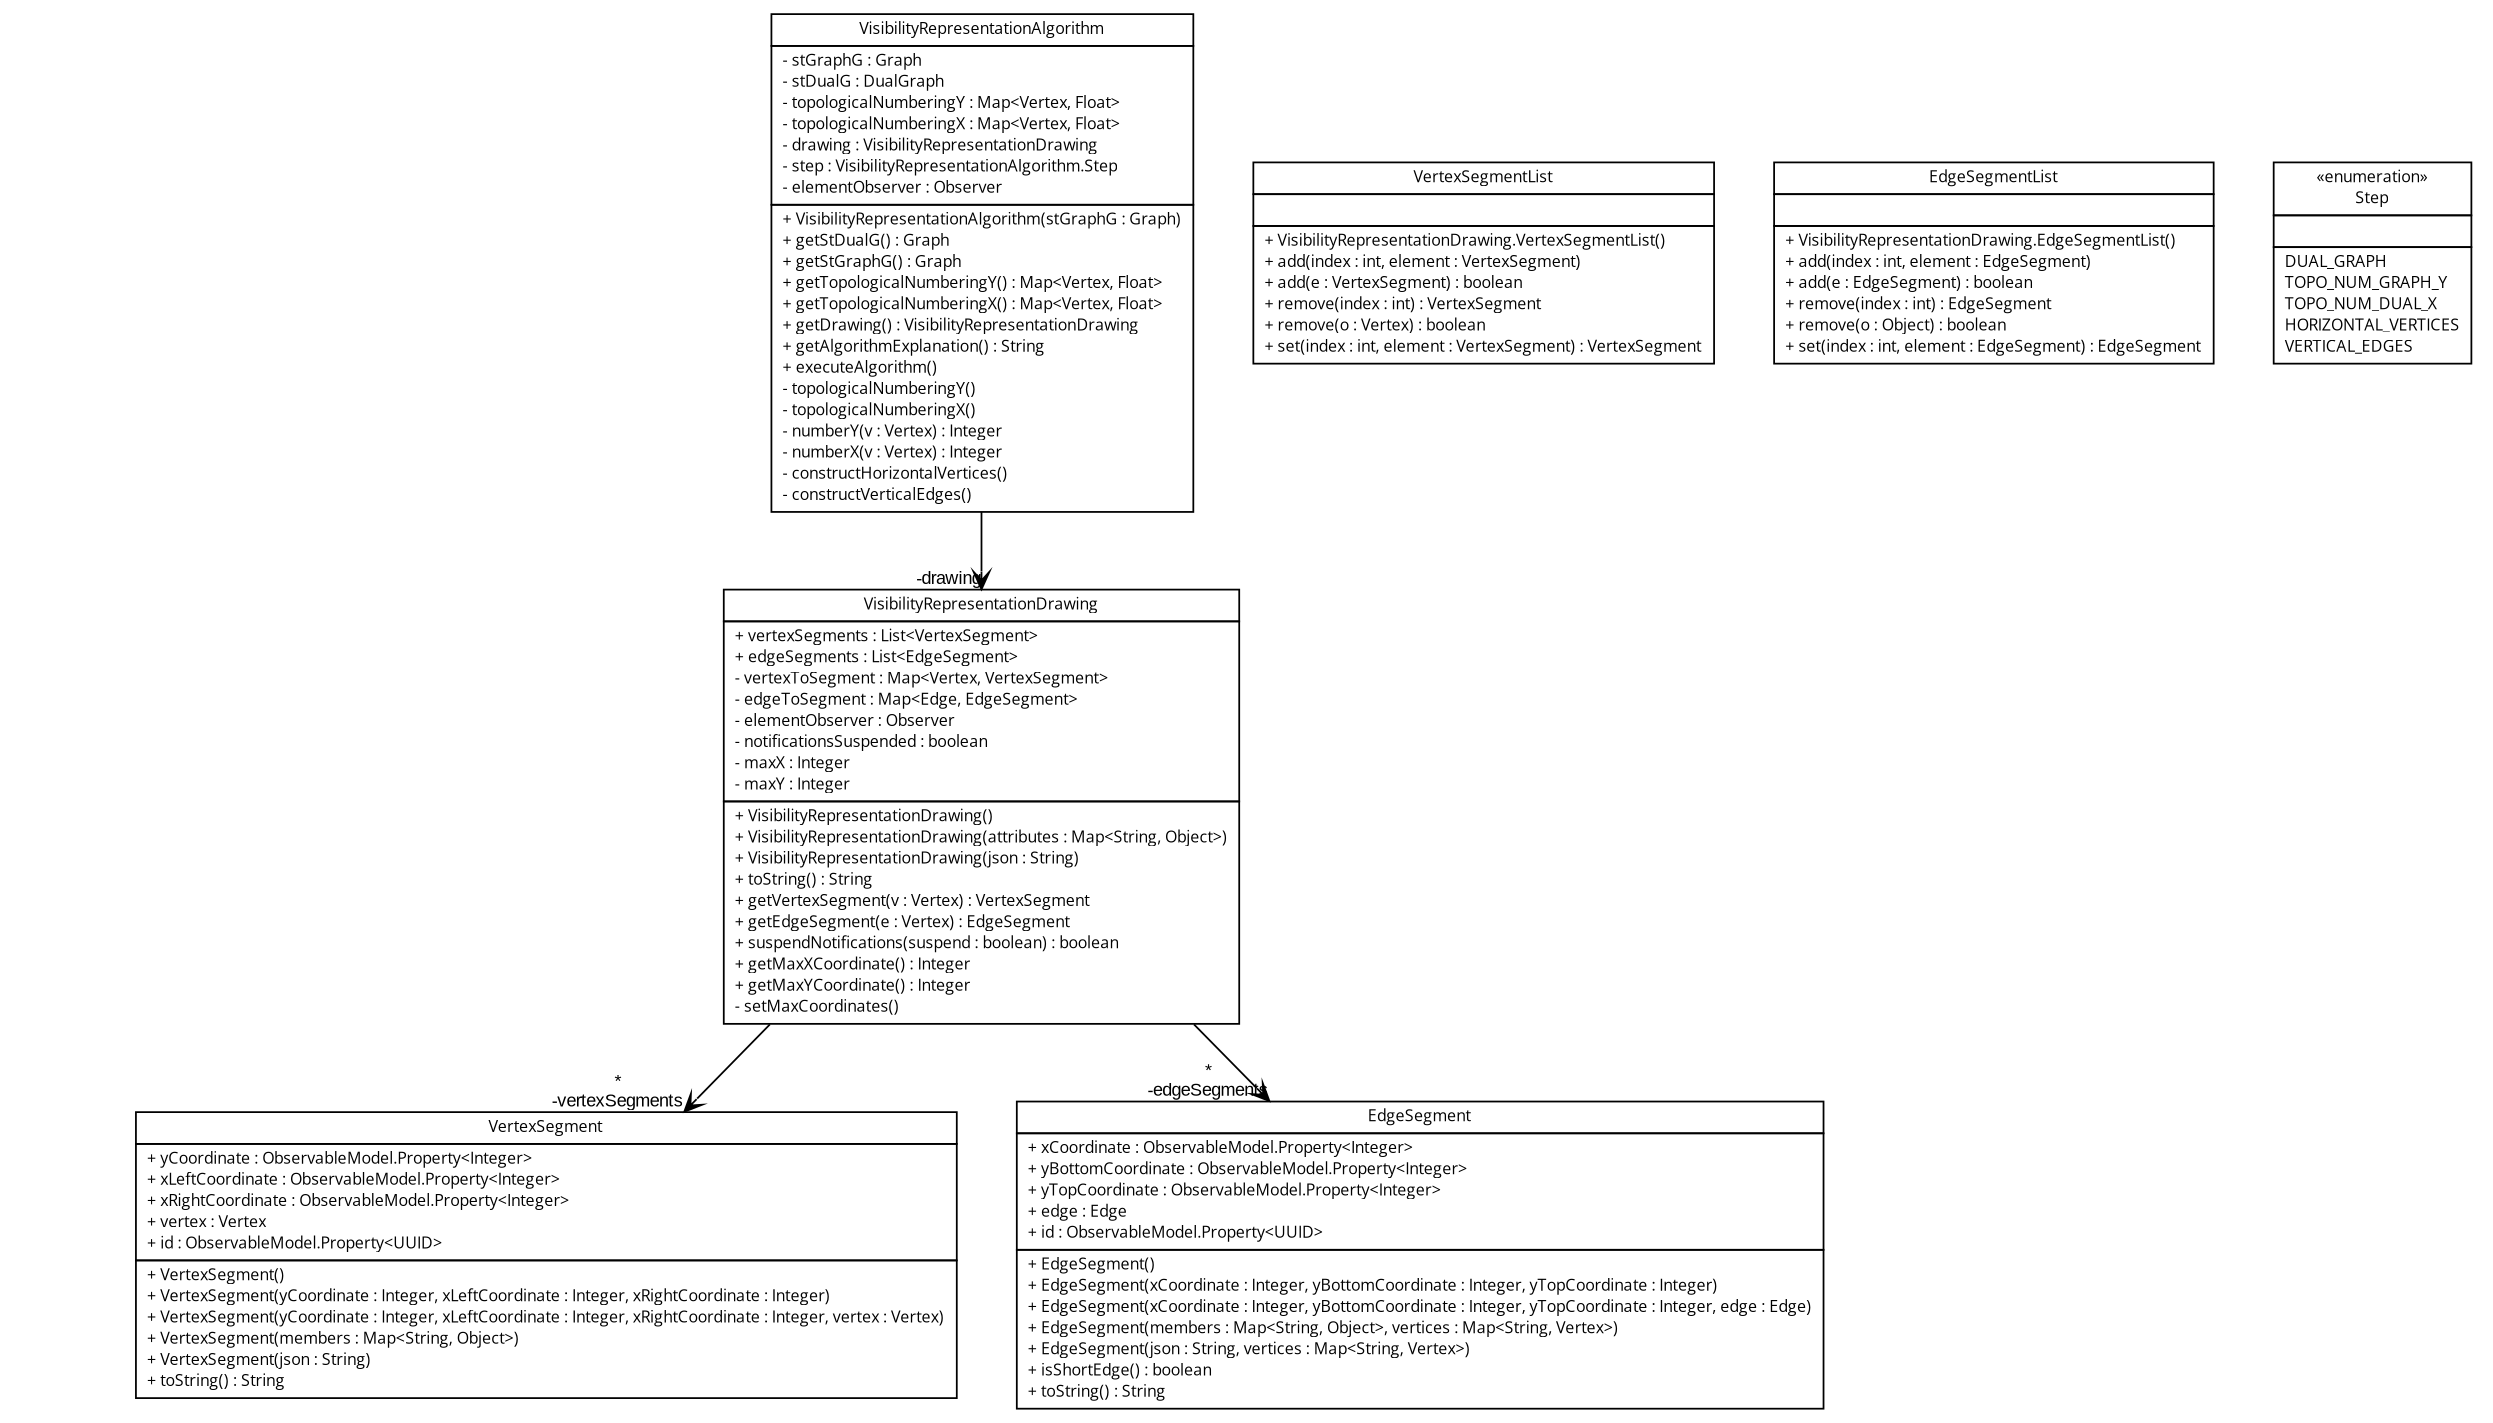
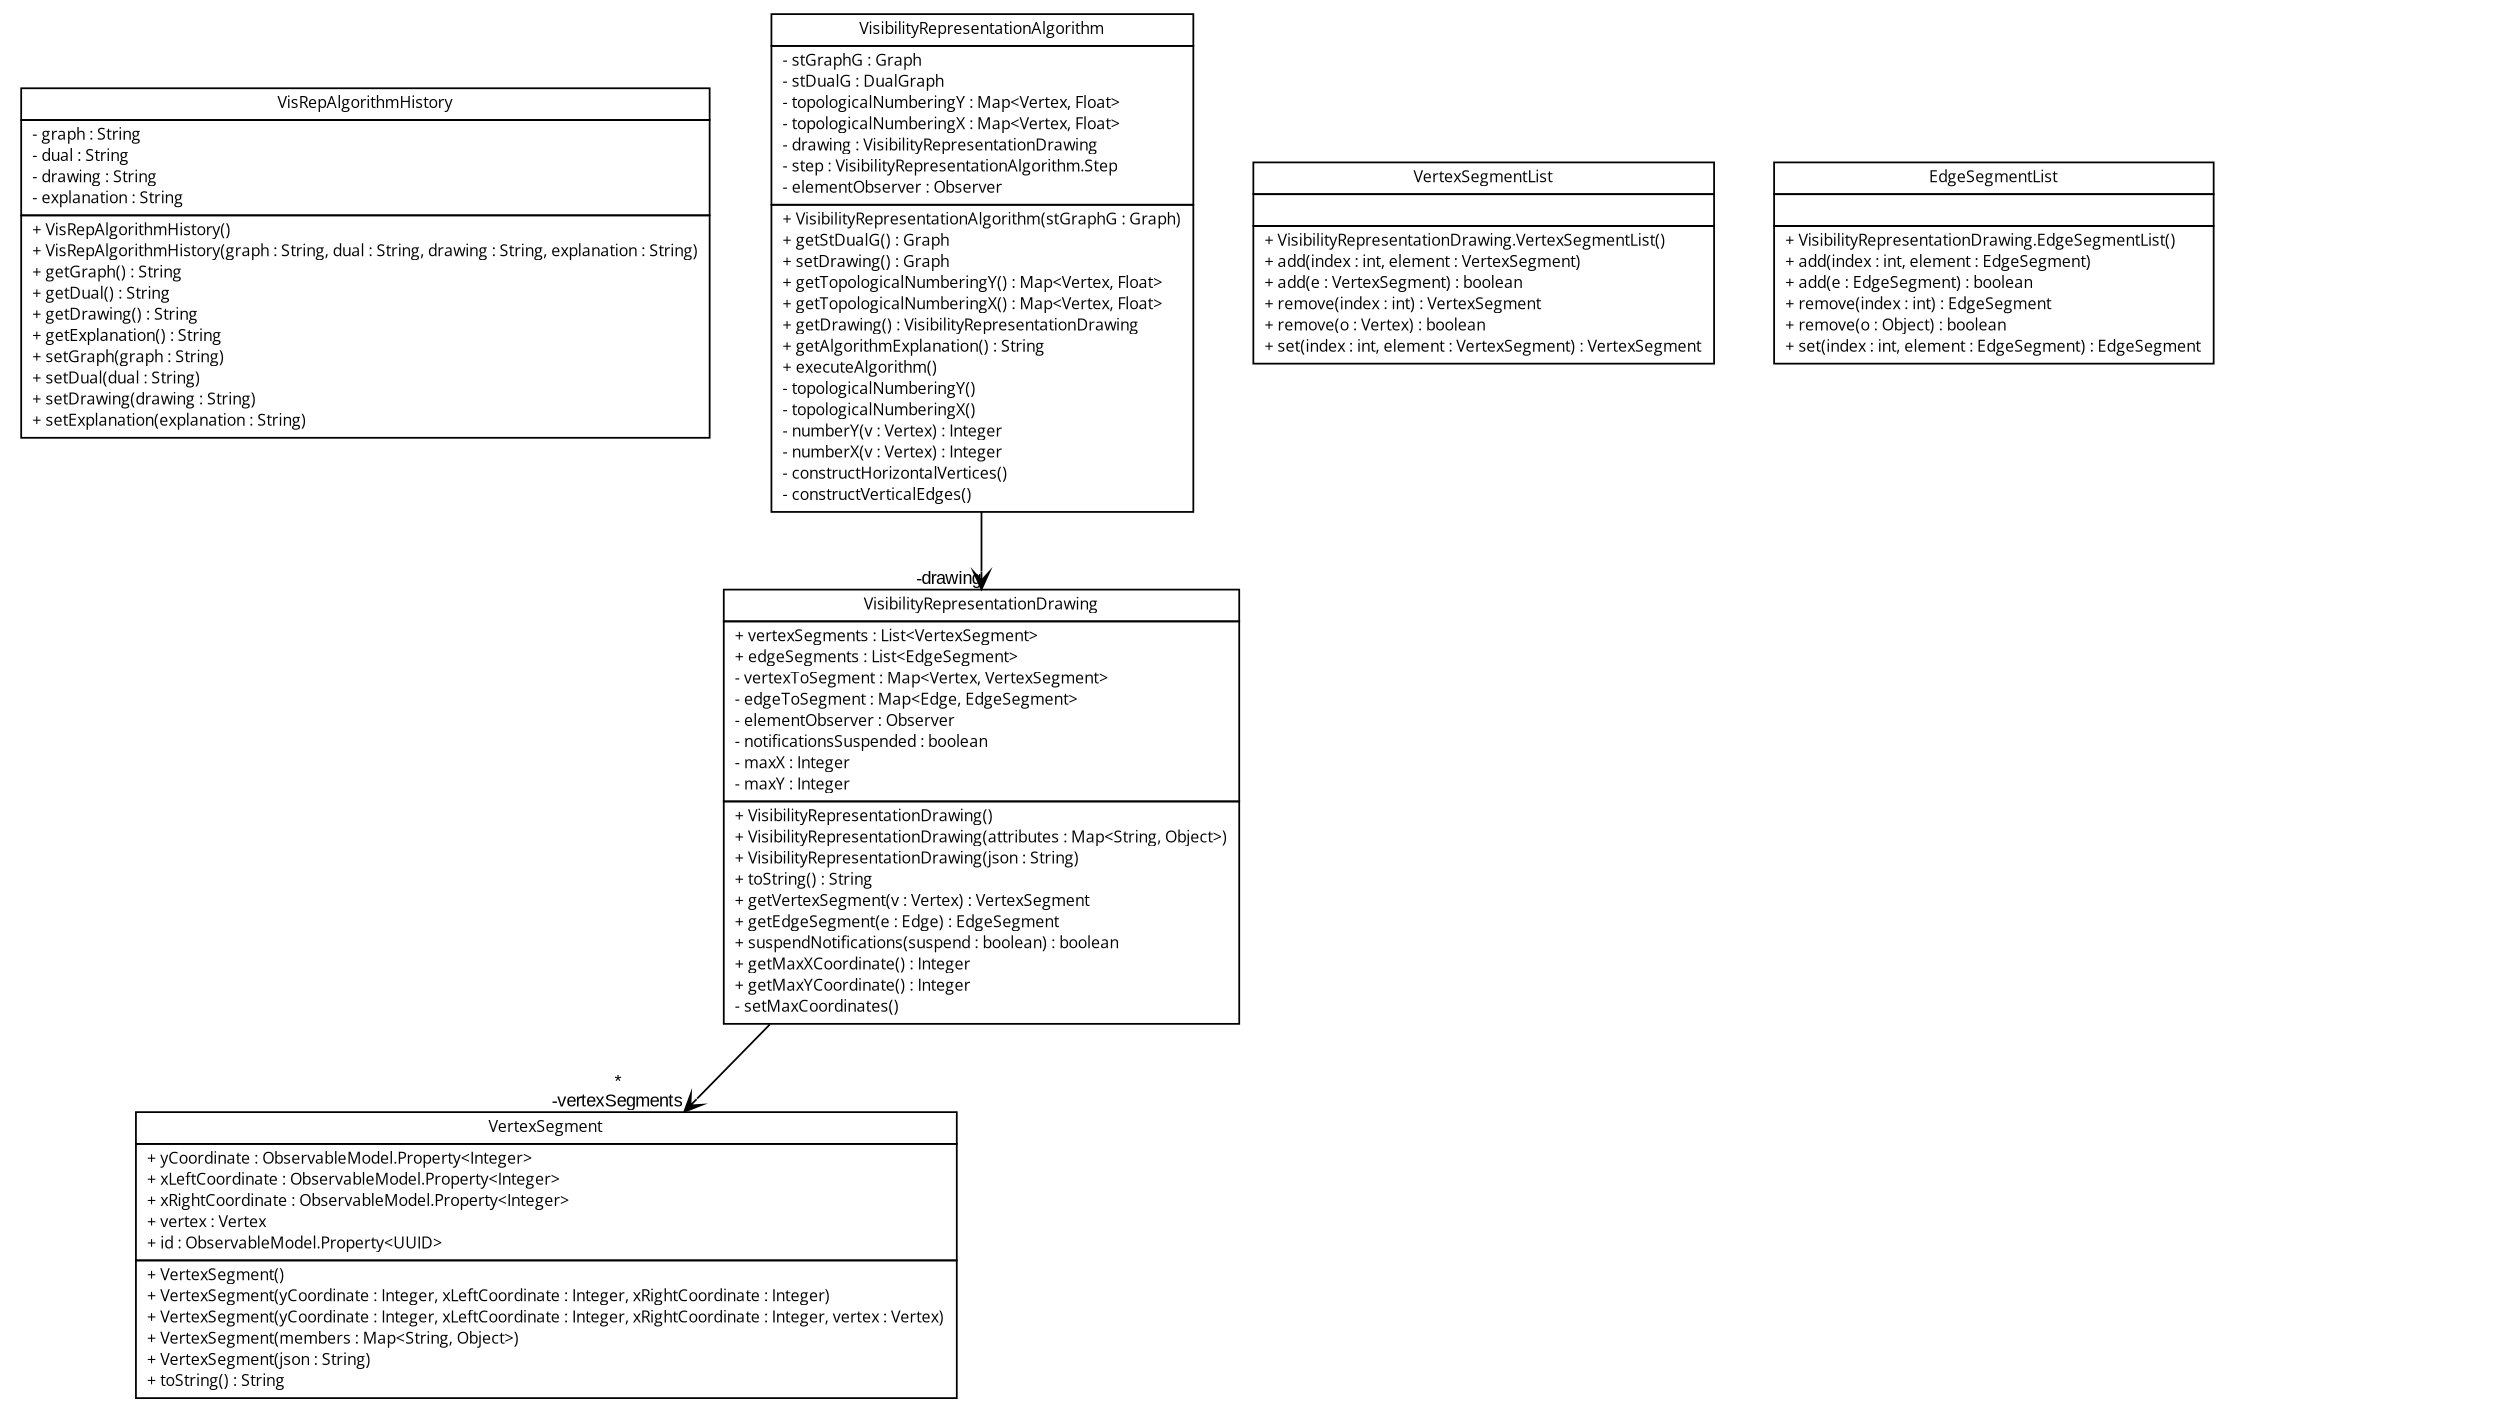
(872, 262) -> (867, 262)
none -> (365, 263)
(2373, 263) -> none
(903, 922) -> (898, 922)
(1419, 1255) -> none
